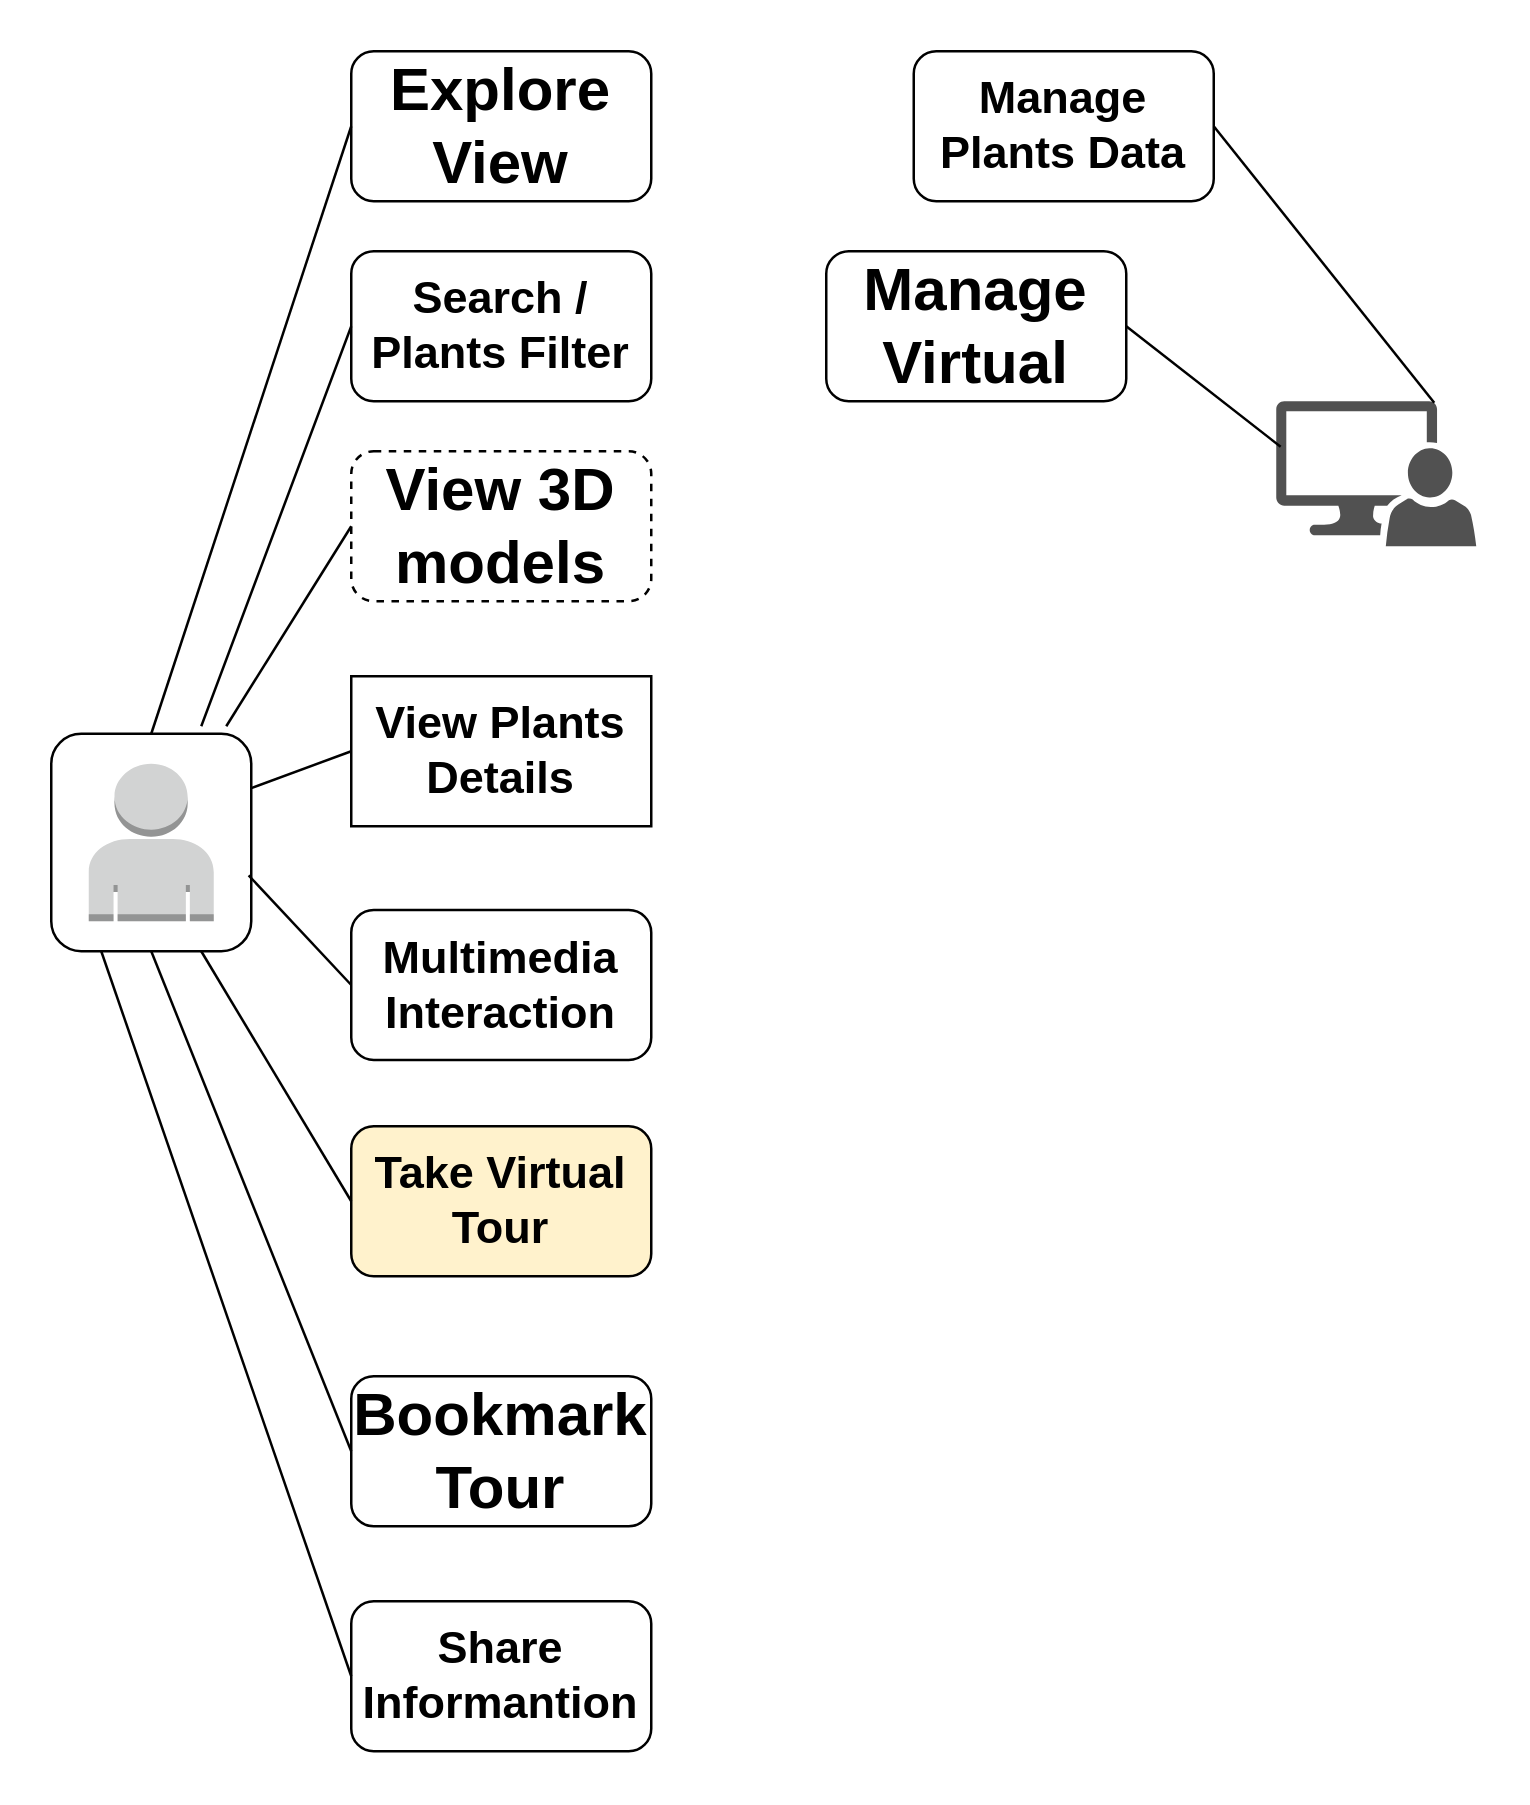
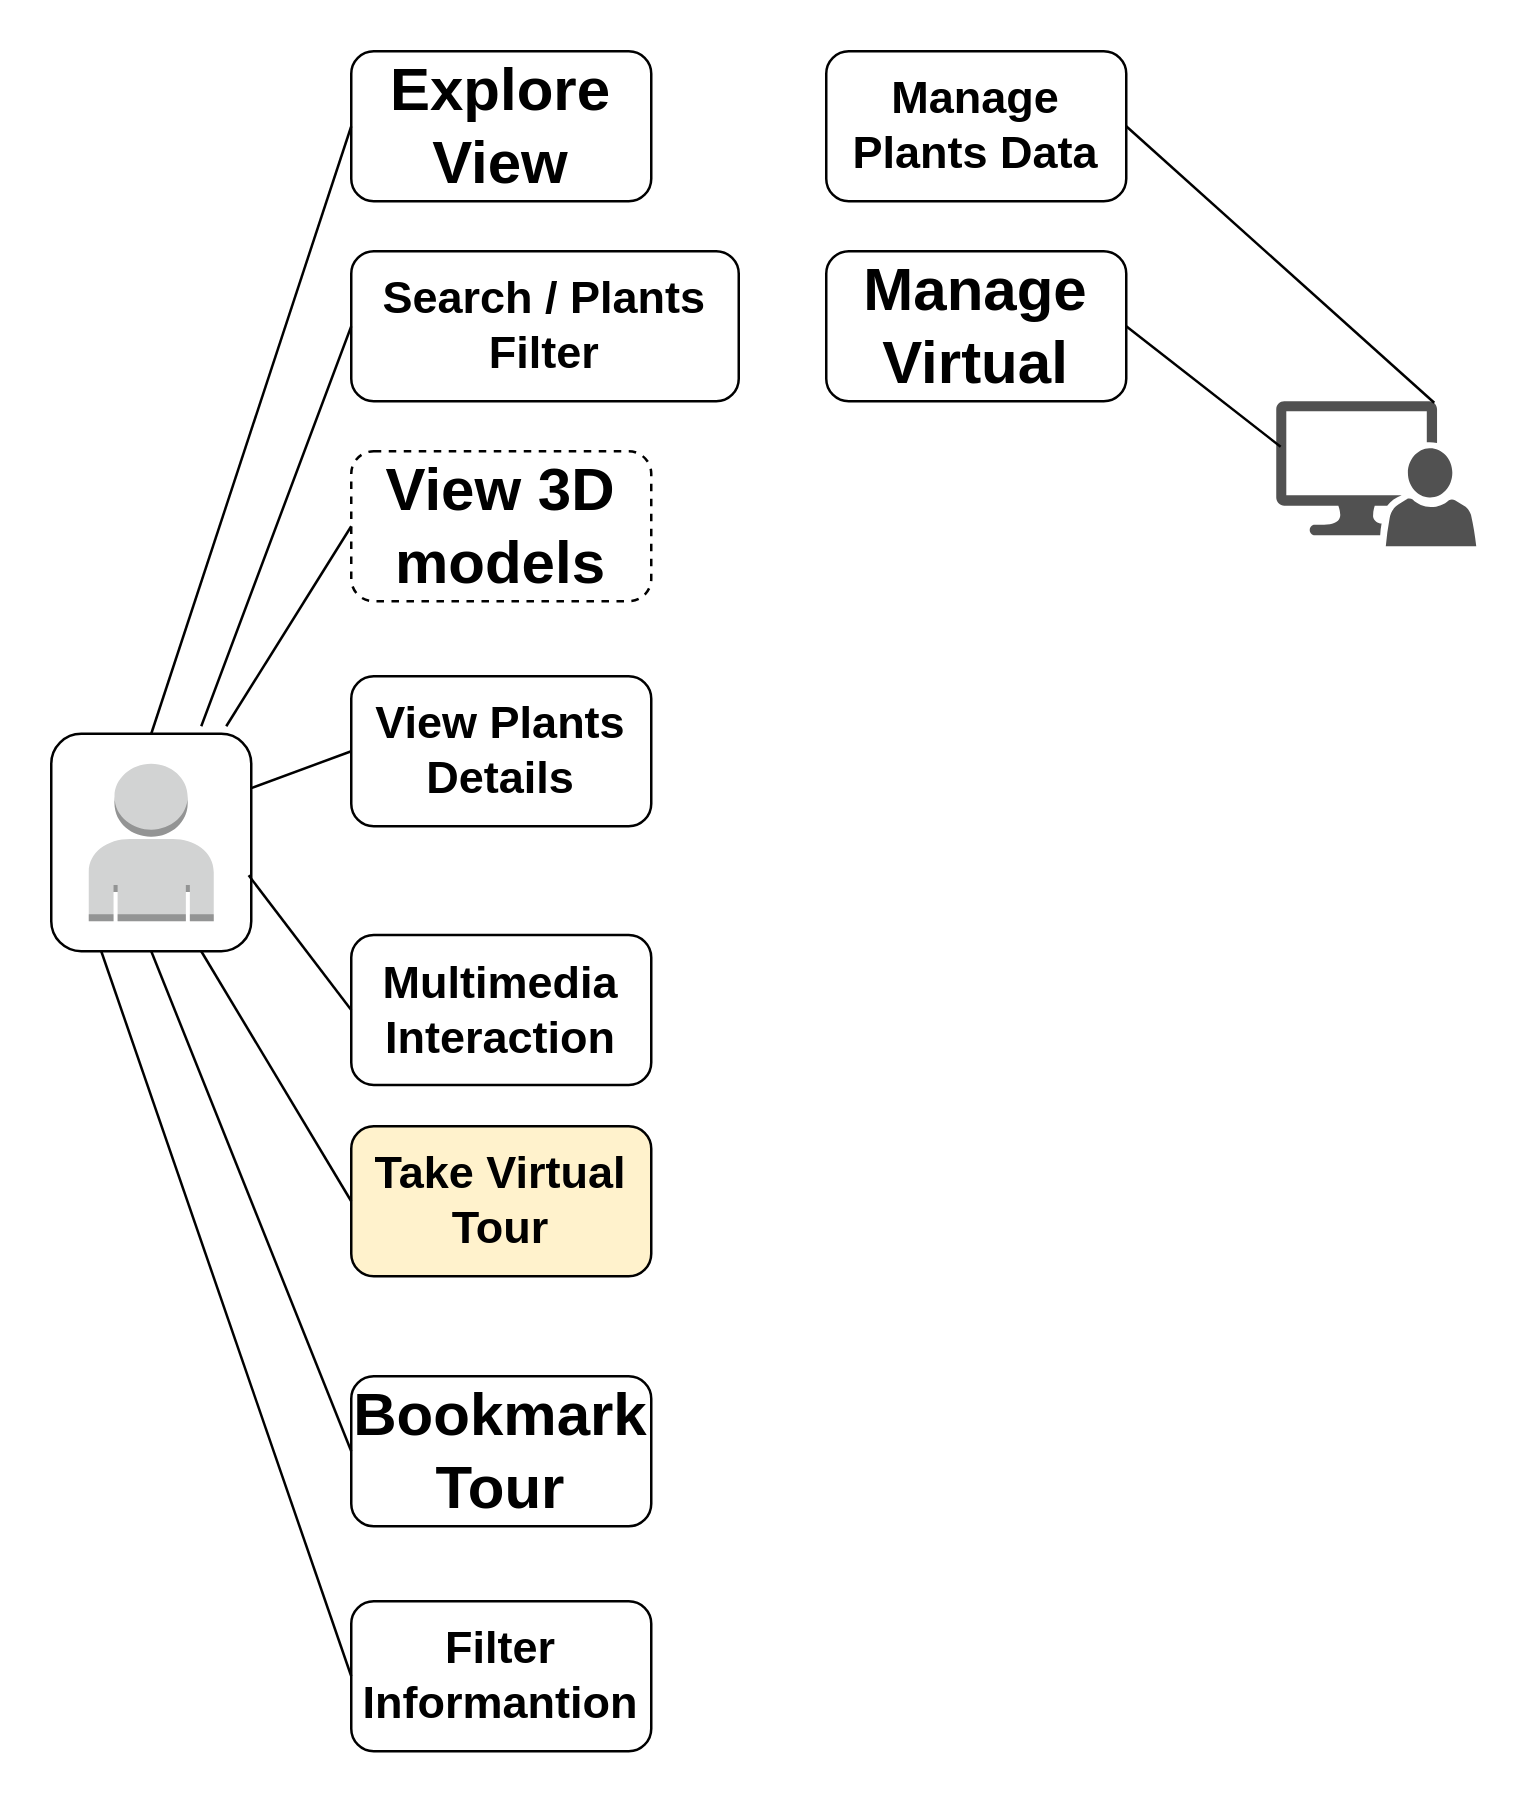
(1064, 126) -> (976, 126)
(501, 326) -> (545, 326)
(501, 751) -> (501, 751)
(501, 985) -> (501, 1010)
(501, 1676) -> (501, 1676)
